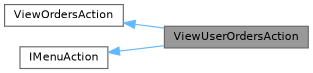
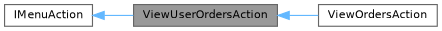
(150, 26) -> (304, 15)
